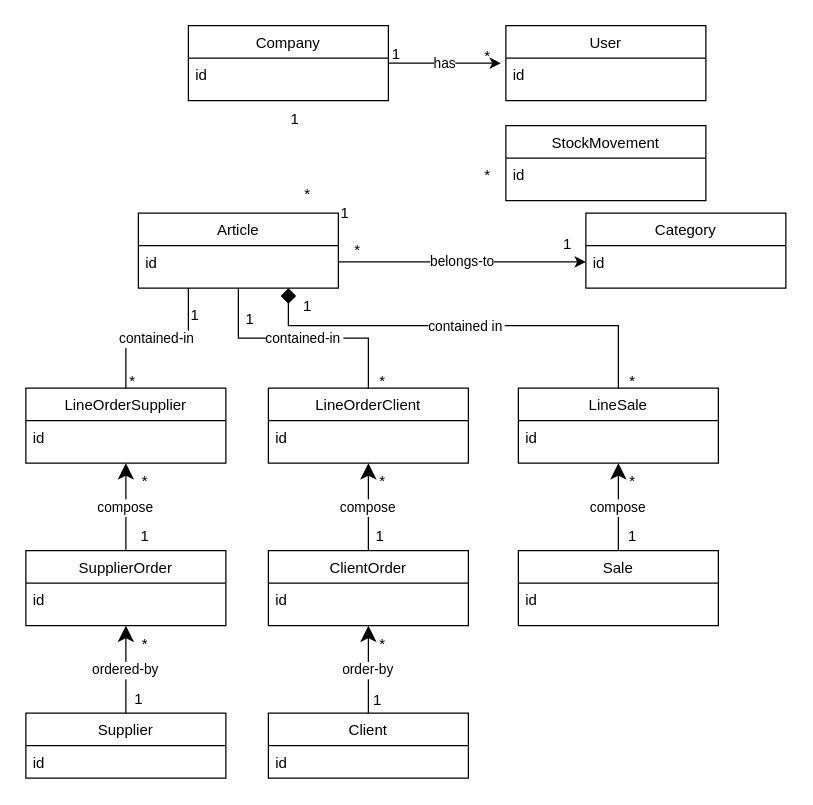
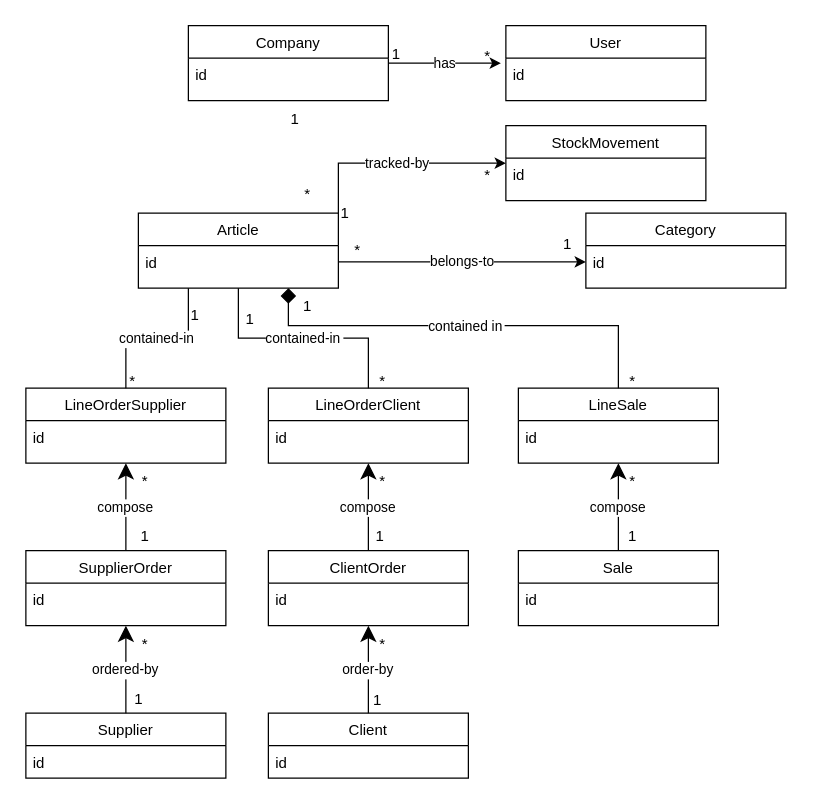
none -> (393, 163)
